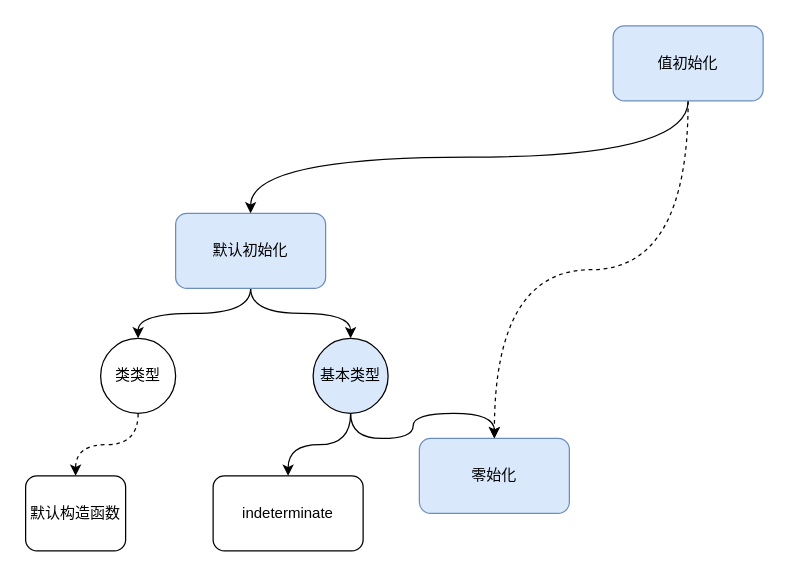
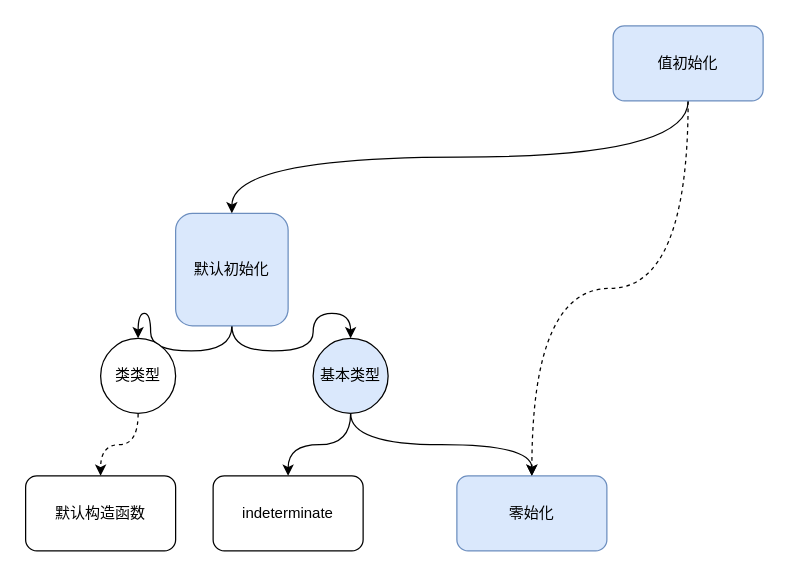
(251, 251) -> (232, 269)
(494, 476) -> (532, 513)
(76, 513) -> (101, 513)
